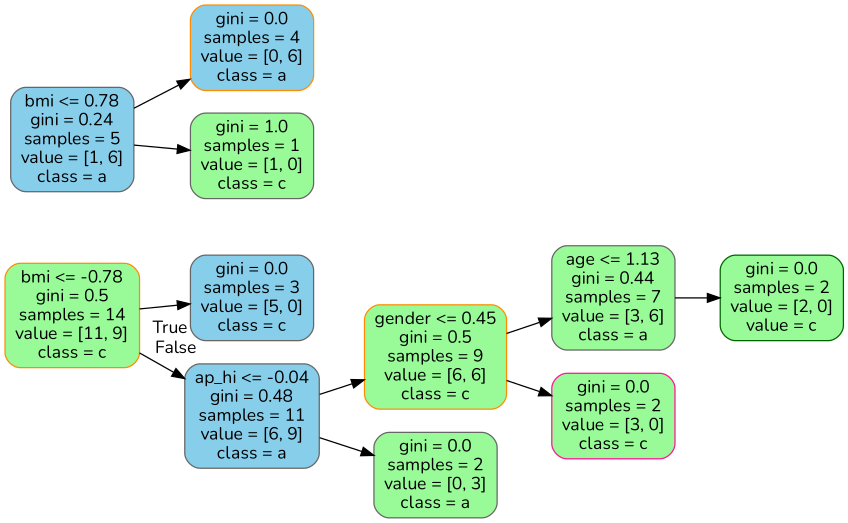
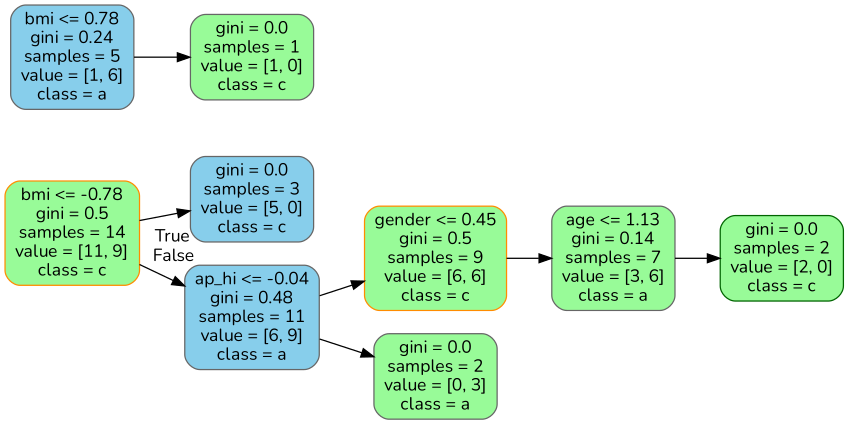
(252, 48) -> none
(252, 156) -> (252, 57)
(613, 298) -> (613, 258)
(782, 298) -> (782, 258)
(613, 416) -> none
